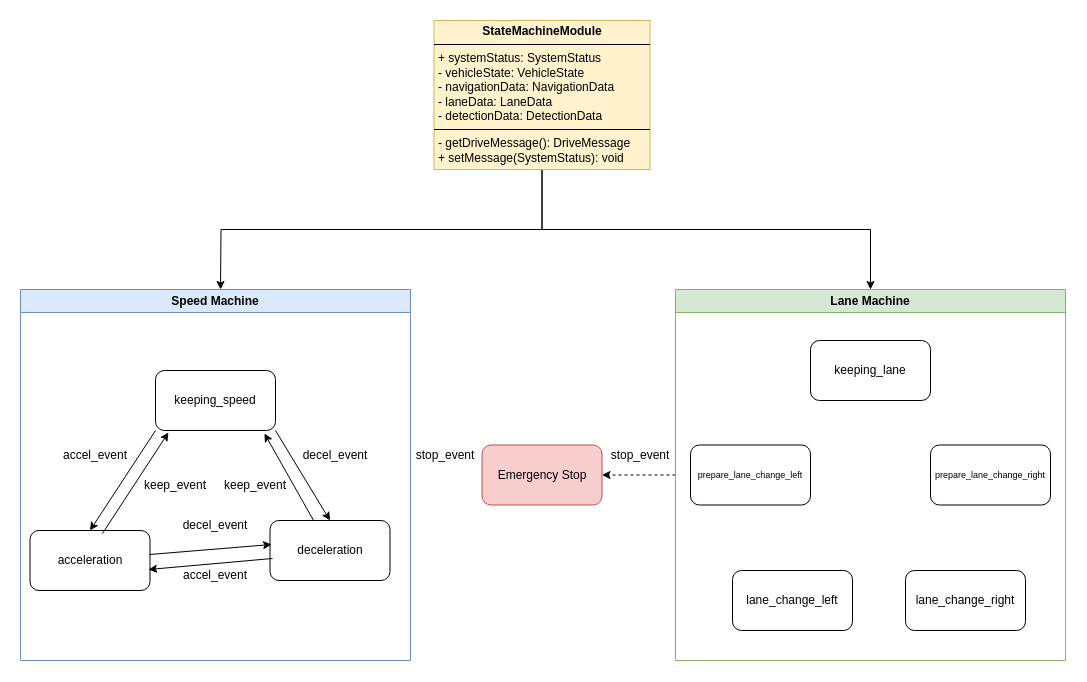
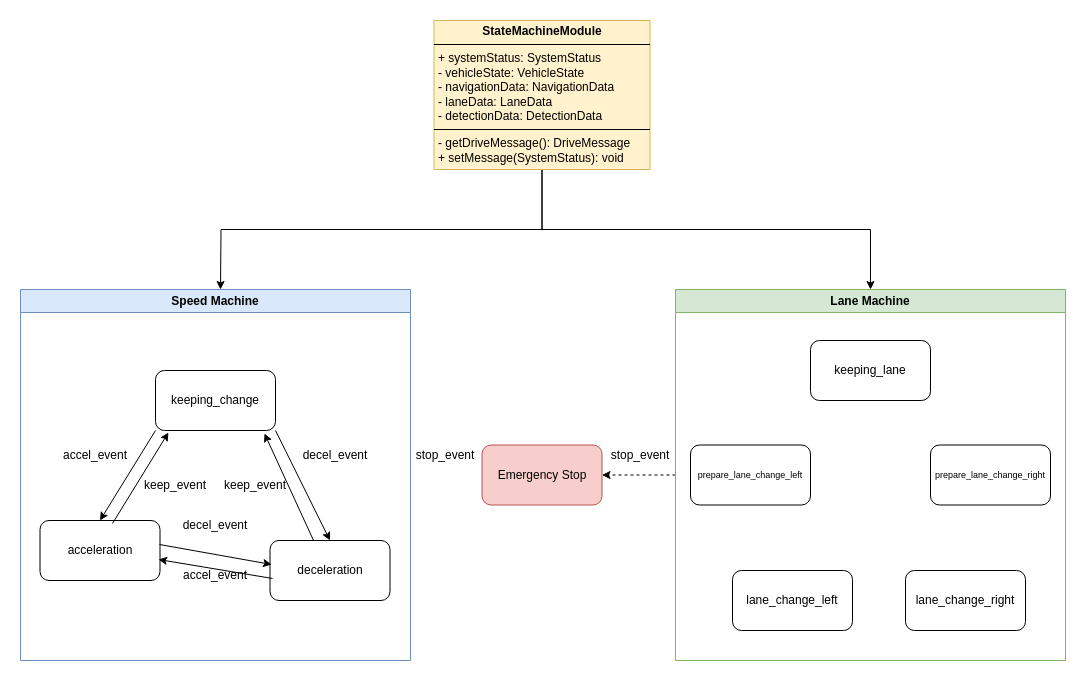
(216, 401) -> (216, 401)
(330, 551) -> (330, 571)
(90, 561) -> (100, 551)
